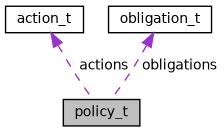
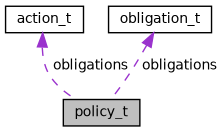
(102, 66) -> (89, 66)
